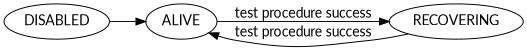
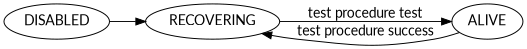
(123, 22) -> (123, 22)
(303, 33) -> (366, 14)
